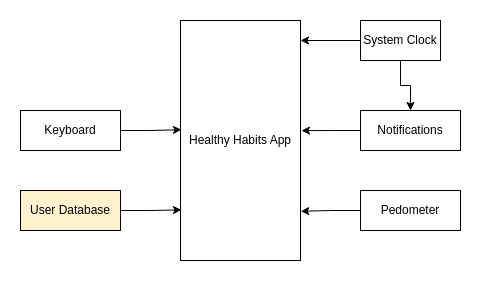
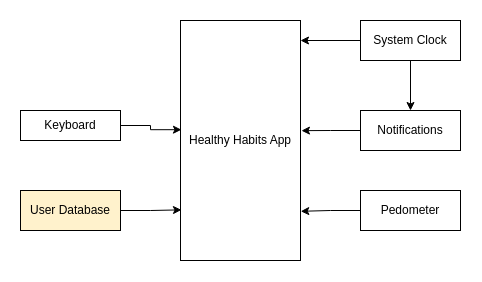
(401, 41) -> (411, 41)
(71, 131) -> (71, 126)
